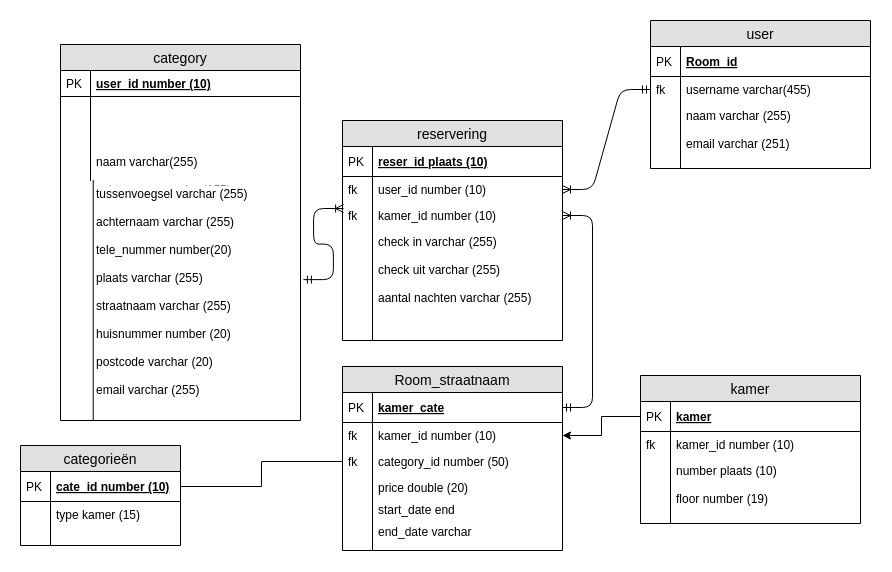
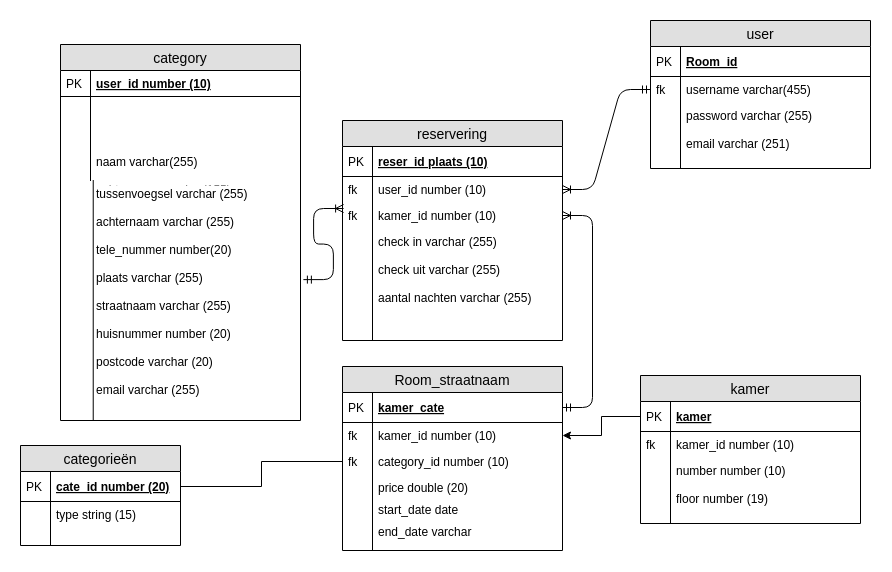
(743, 116) -> (757, 116)
(451, 462) -> (451, 462)
(732, 471) -> (733, 471)
(115, 487) -> (115, 487)
(423, 510) -> (427, 510)
(103, 515) -> (105, 515)
